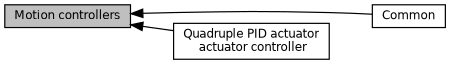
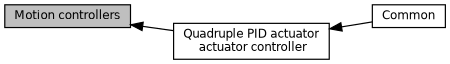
(258, 12) -> (357, 24)
